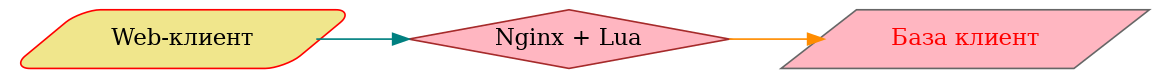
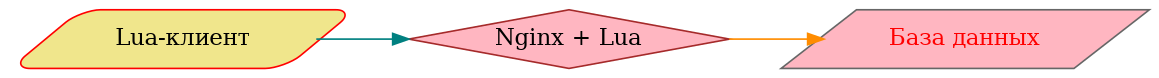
(183, 39) -> (183, 39)
(965, 39) -> (965, 39)
